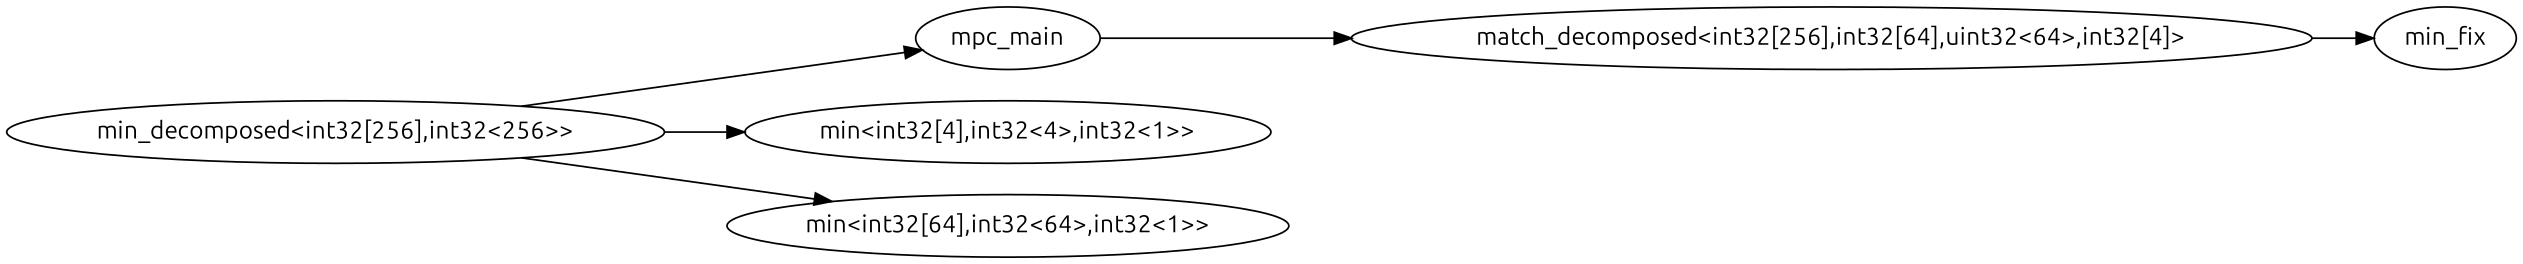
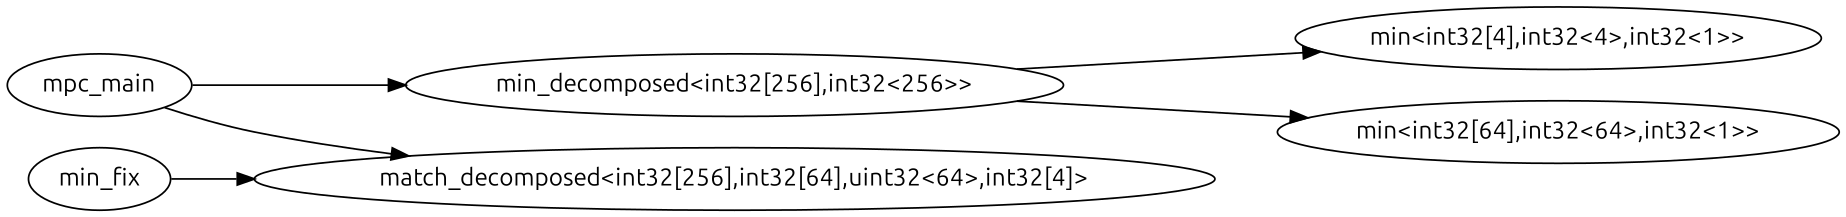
(2334, 38) -> (204, 179)
(713, 79) -> (290, 85)
